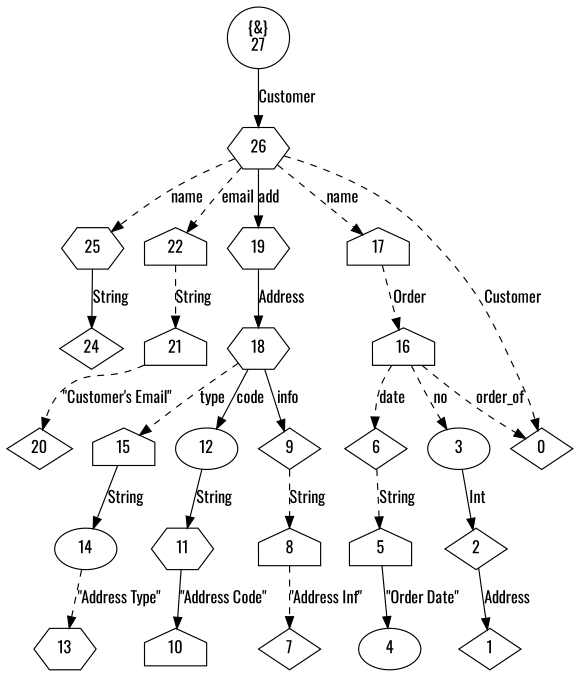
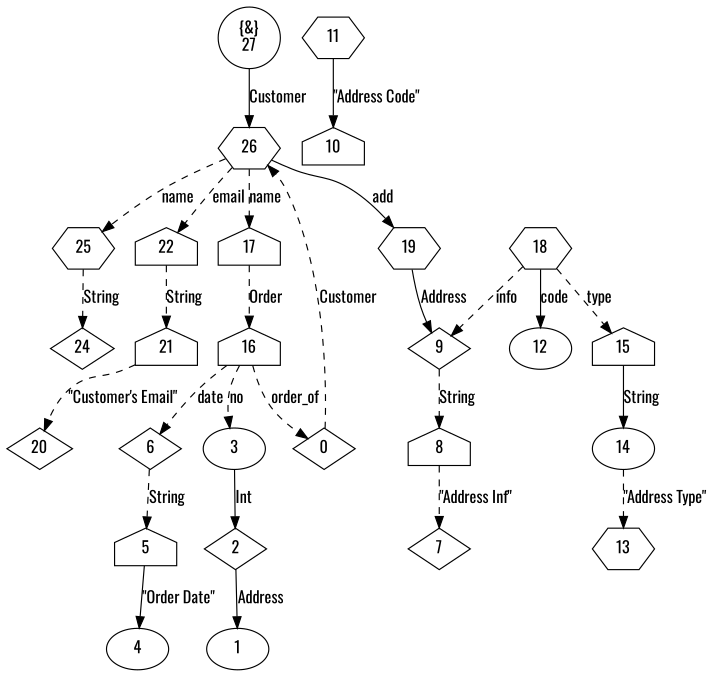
(444, 254) -> (318, 298)
(92, 293) -> (83, 293)
(258, 293) -> (418, 296)
(273, 395) -> (491, 297)
(196, 493) -> none
(490, 649) -> (238, 649)
